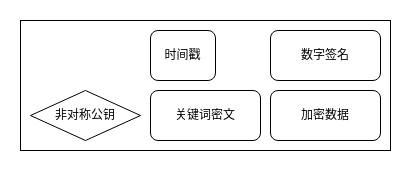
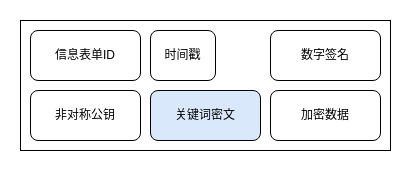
none -> (86, 56)
(86, 116) -> (86, 116)
(206, 116) -> (206, 116)
